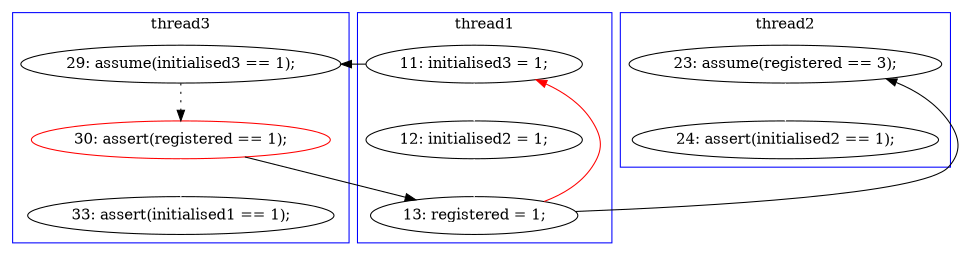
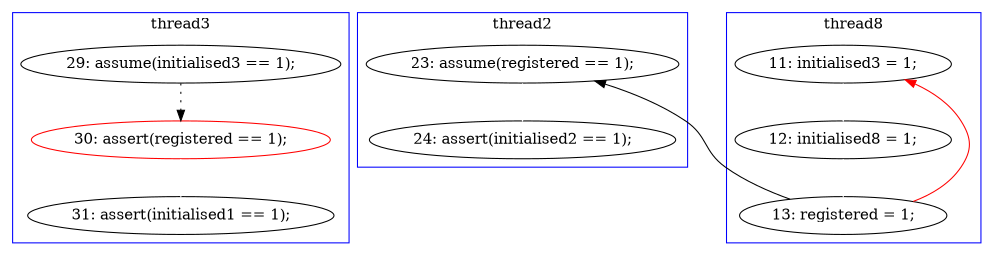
(485, 25) -> (854, 25)
(359, 64) -> none
(785, 64) -> (523, 64)
(474, 140) -> (843, 140)
(325, 177) -> none
(181, 216) -> (181, 216)
